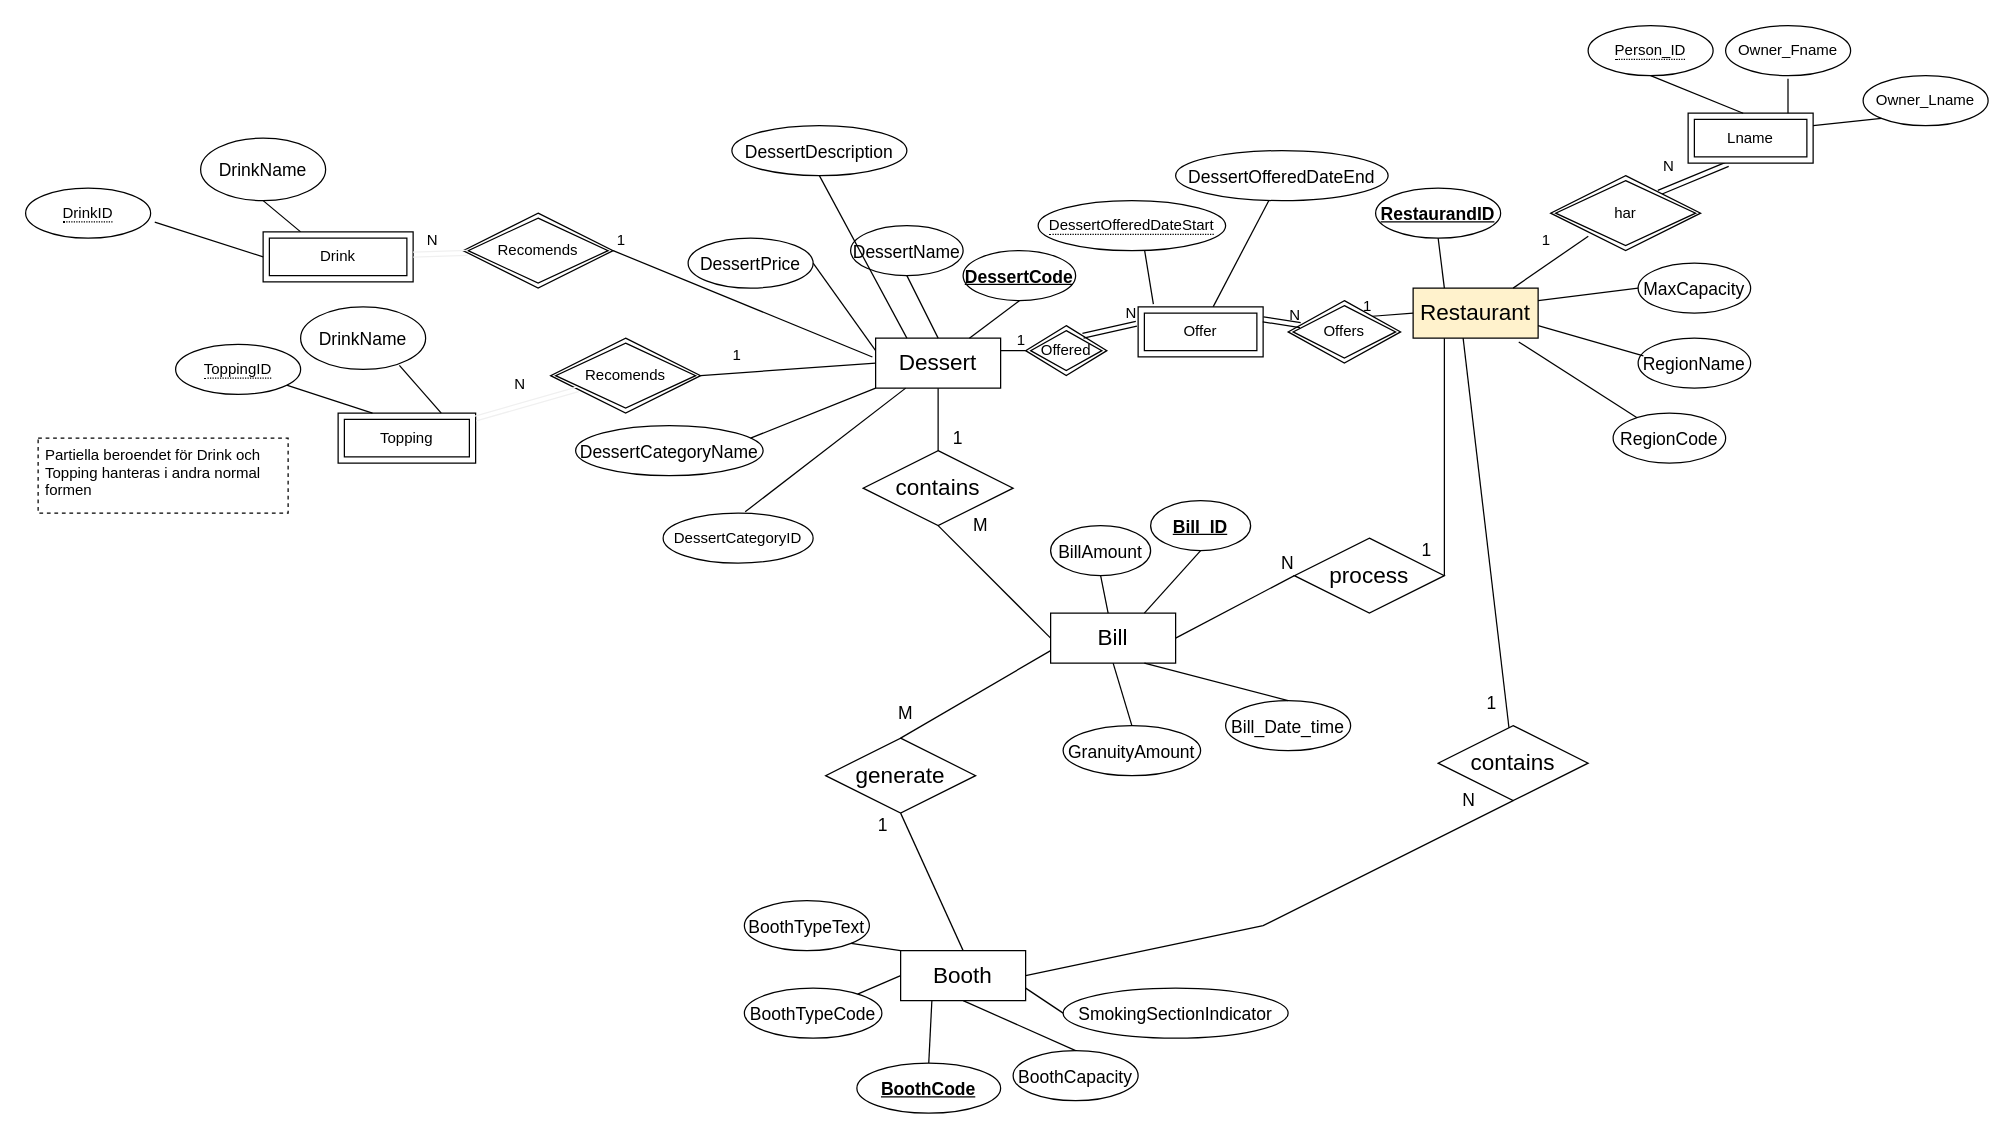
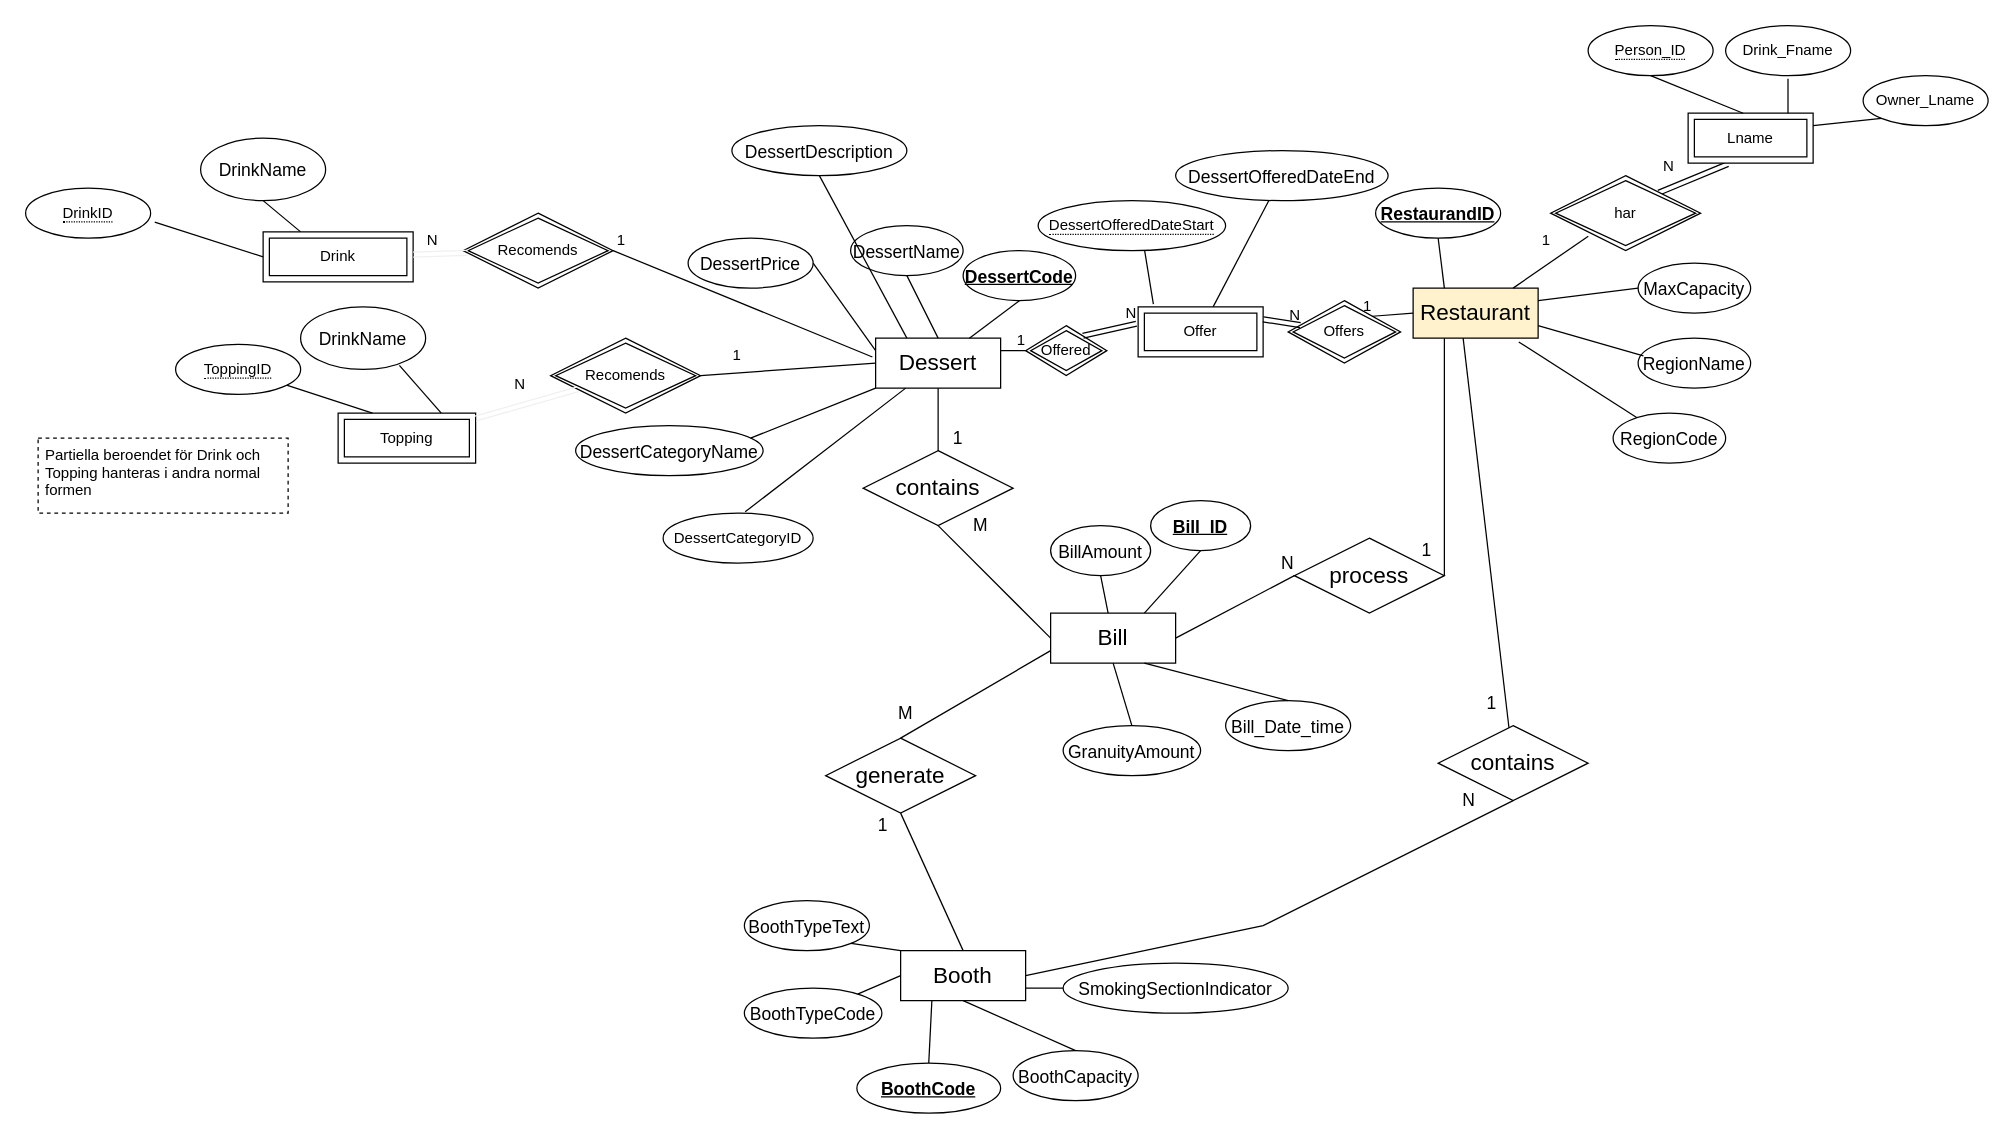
(1788, 51) -> (1788, 51)
(1176, 1013) -> (1176, 988)
